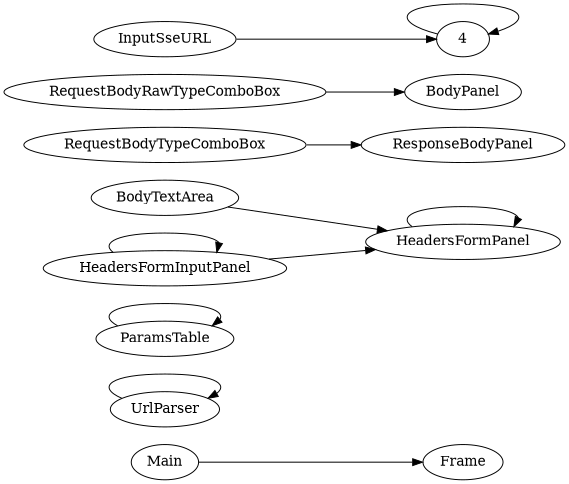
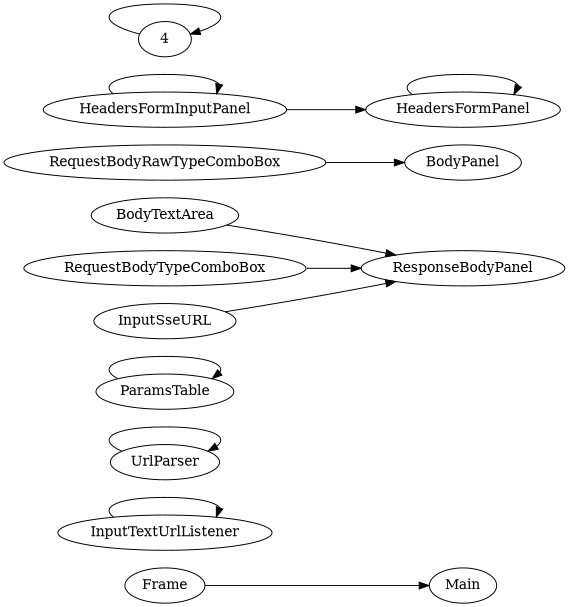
(331, 39) -> (306, 298)
(303, 218) -> (306, 238)
(306, 462) -> (312, 586)
none -> (165, 533)
